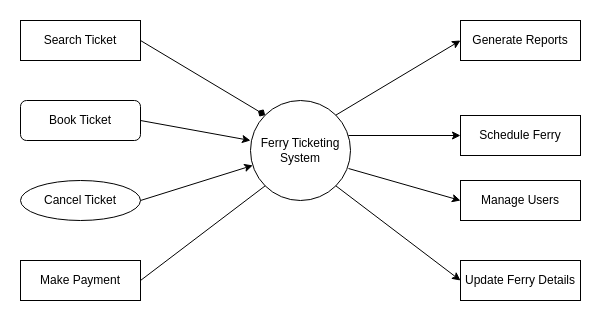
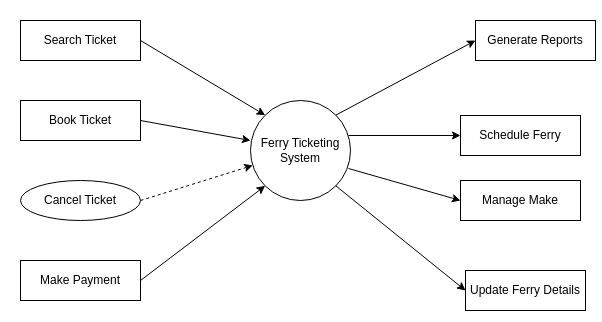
(521, 41) -> (536, 41)
(258, 111) -> (258, 111)
(81, 121) -> (81, 121)
(192, 184) -> (192, 184)
(261, 189) -> (258, 191)
(521, 201) -> (521, 201)
(521, 281) -> (526, 291)
